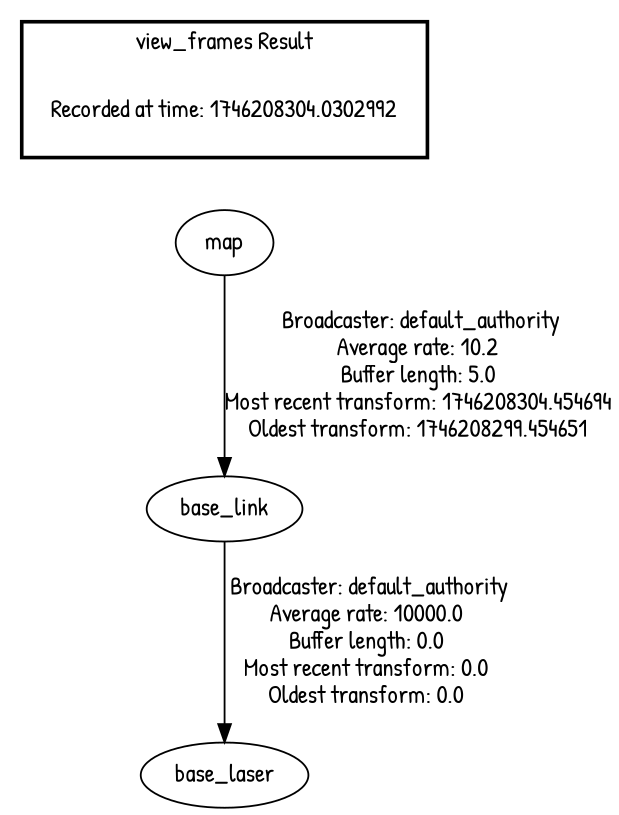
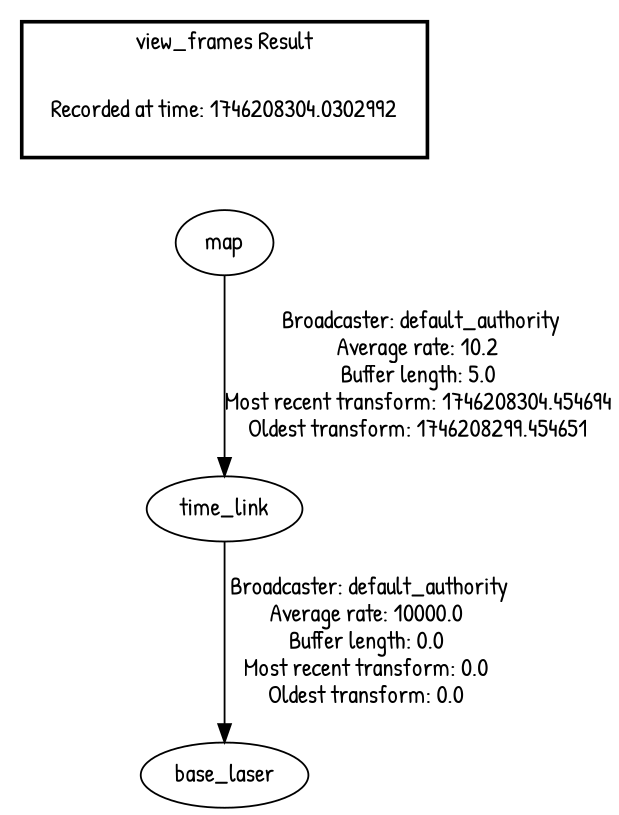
(225, 509) -> (225, 509)
